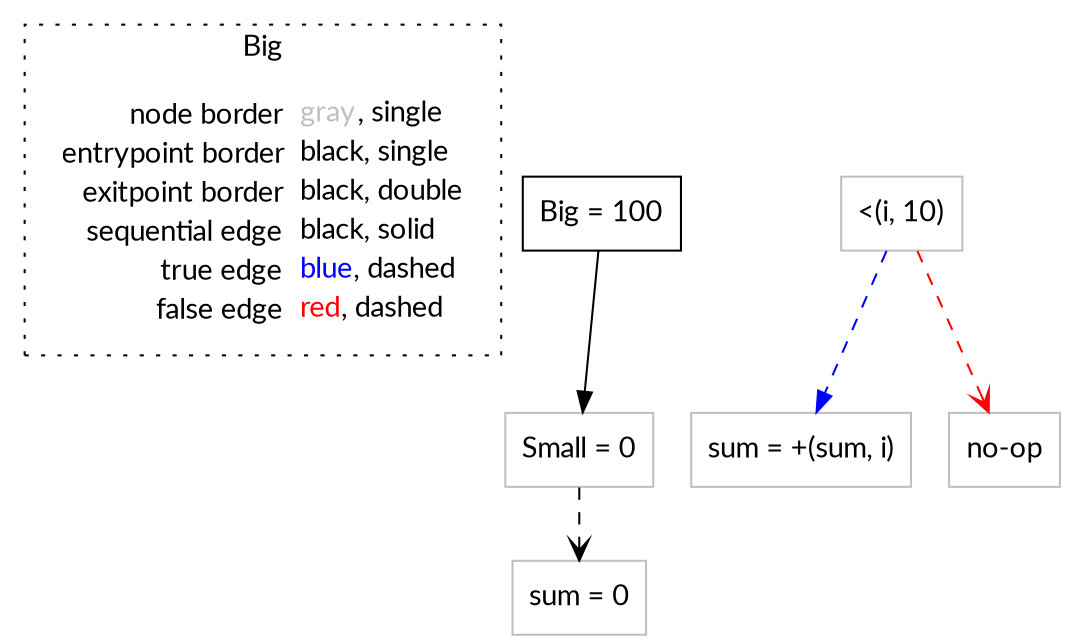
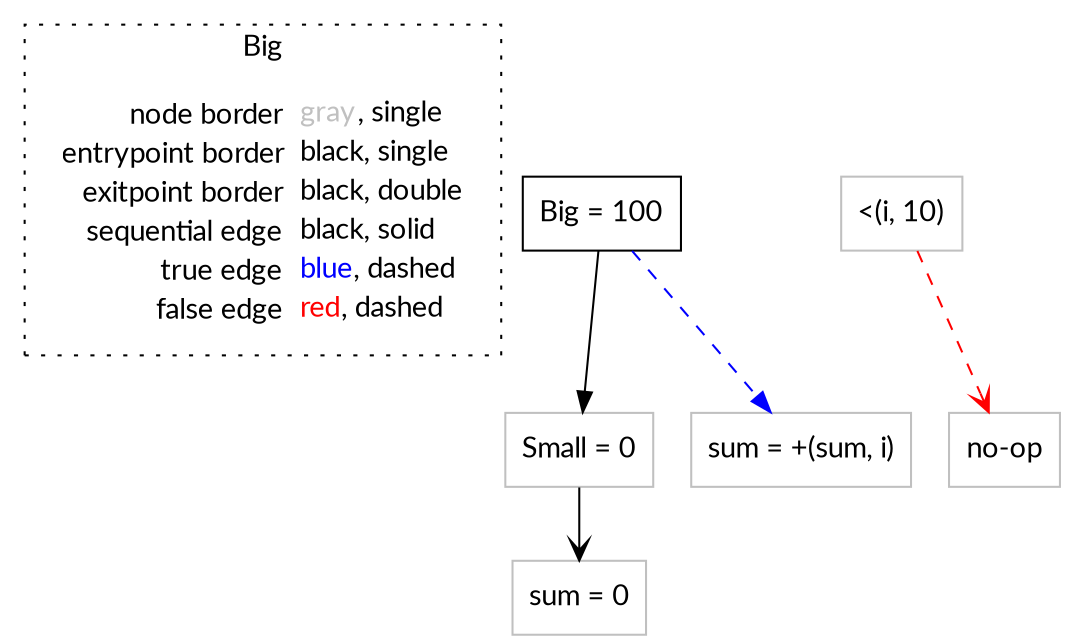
(856, 322) -> (695, 324)
(579, 514) -> (579, 514)
